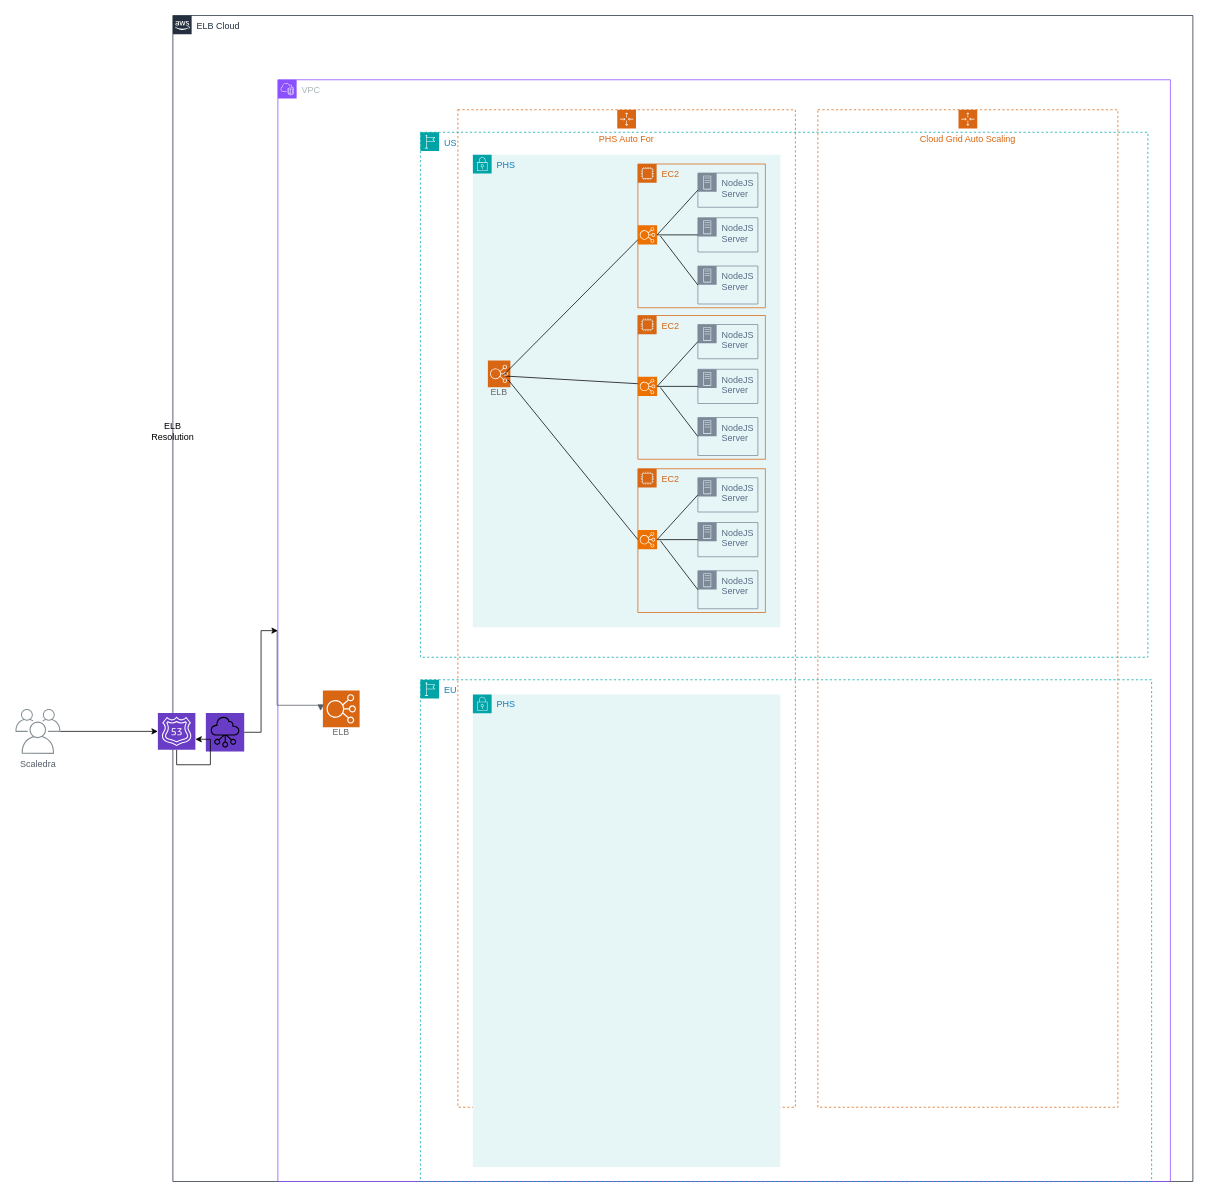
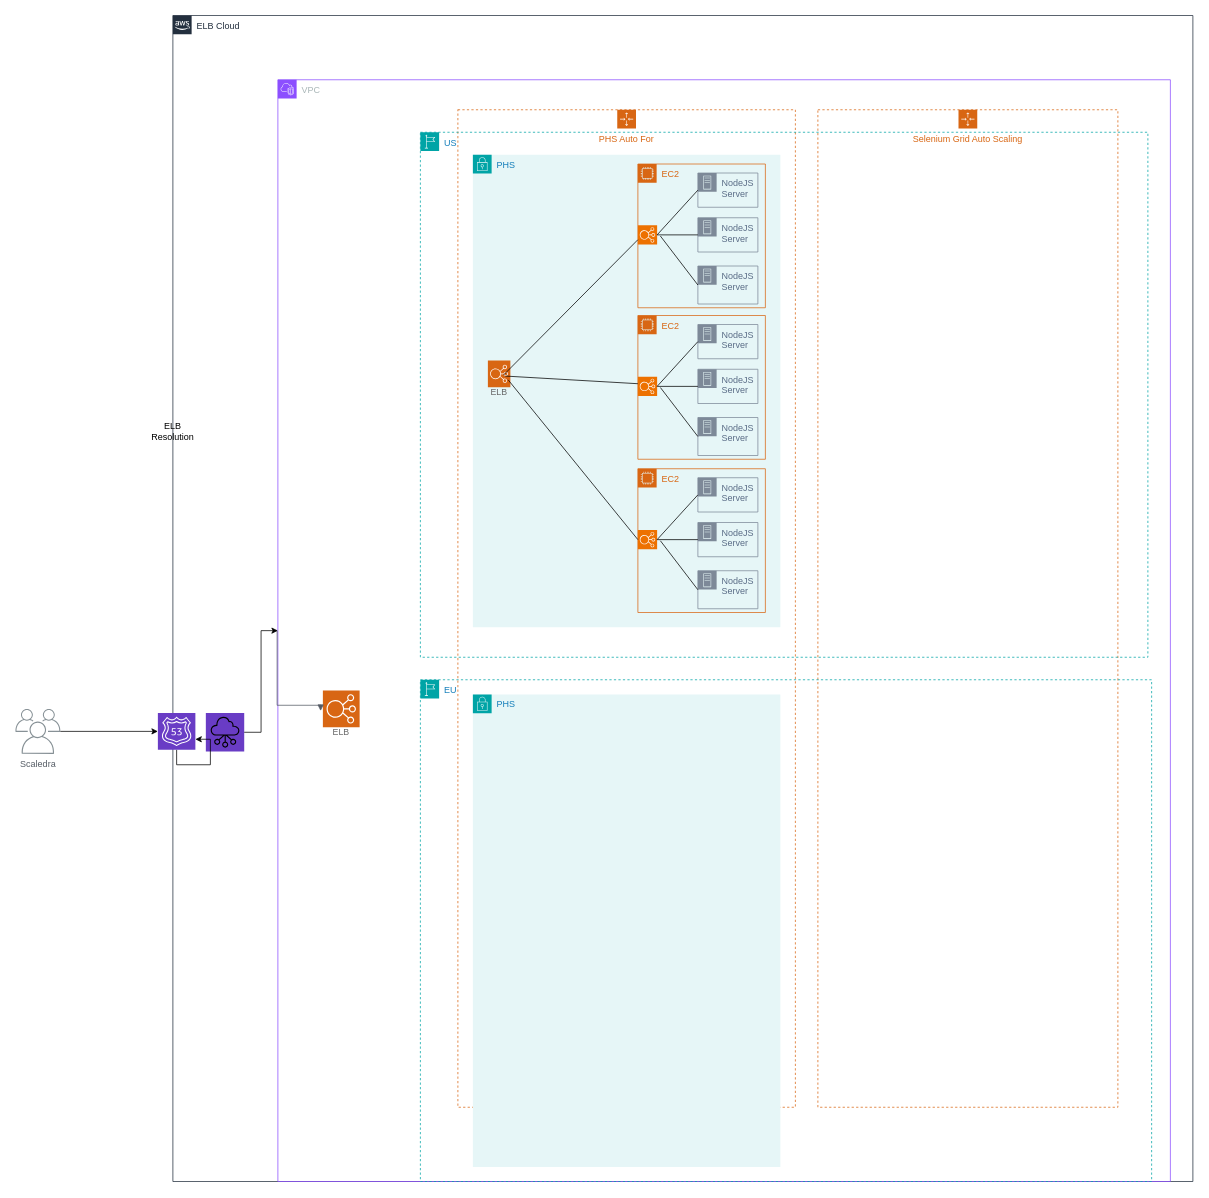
(968, 139) -> (968, 139)
